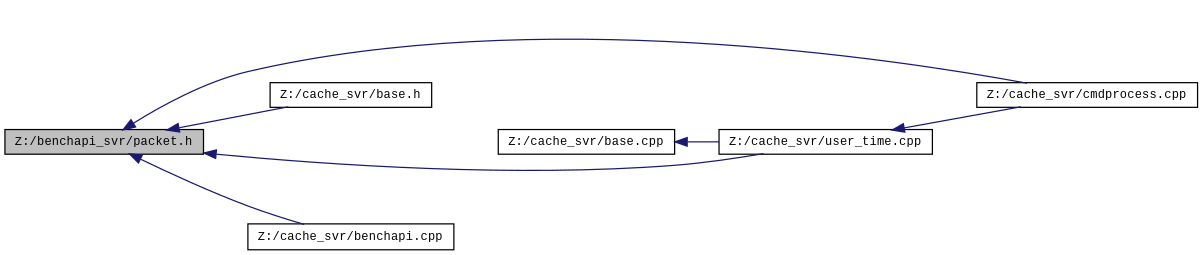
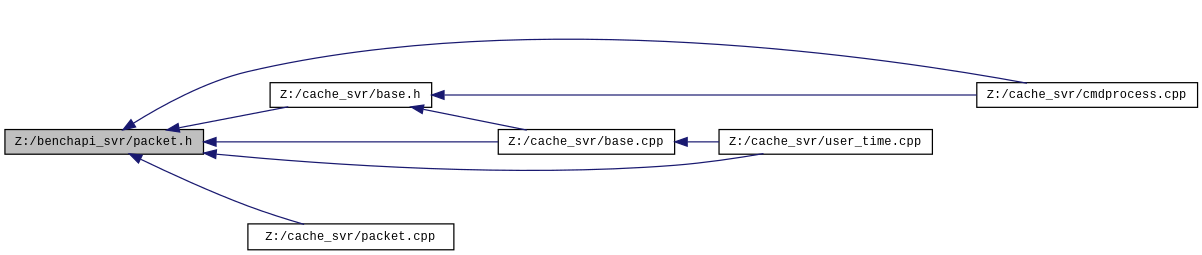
(963, 117) -> (711, 95)
none -> (475, 120)
none -> (357, 142)
(351, 237) -> (351, 237)
